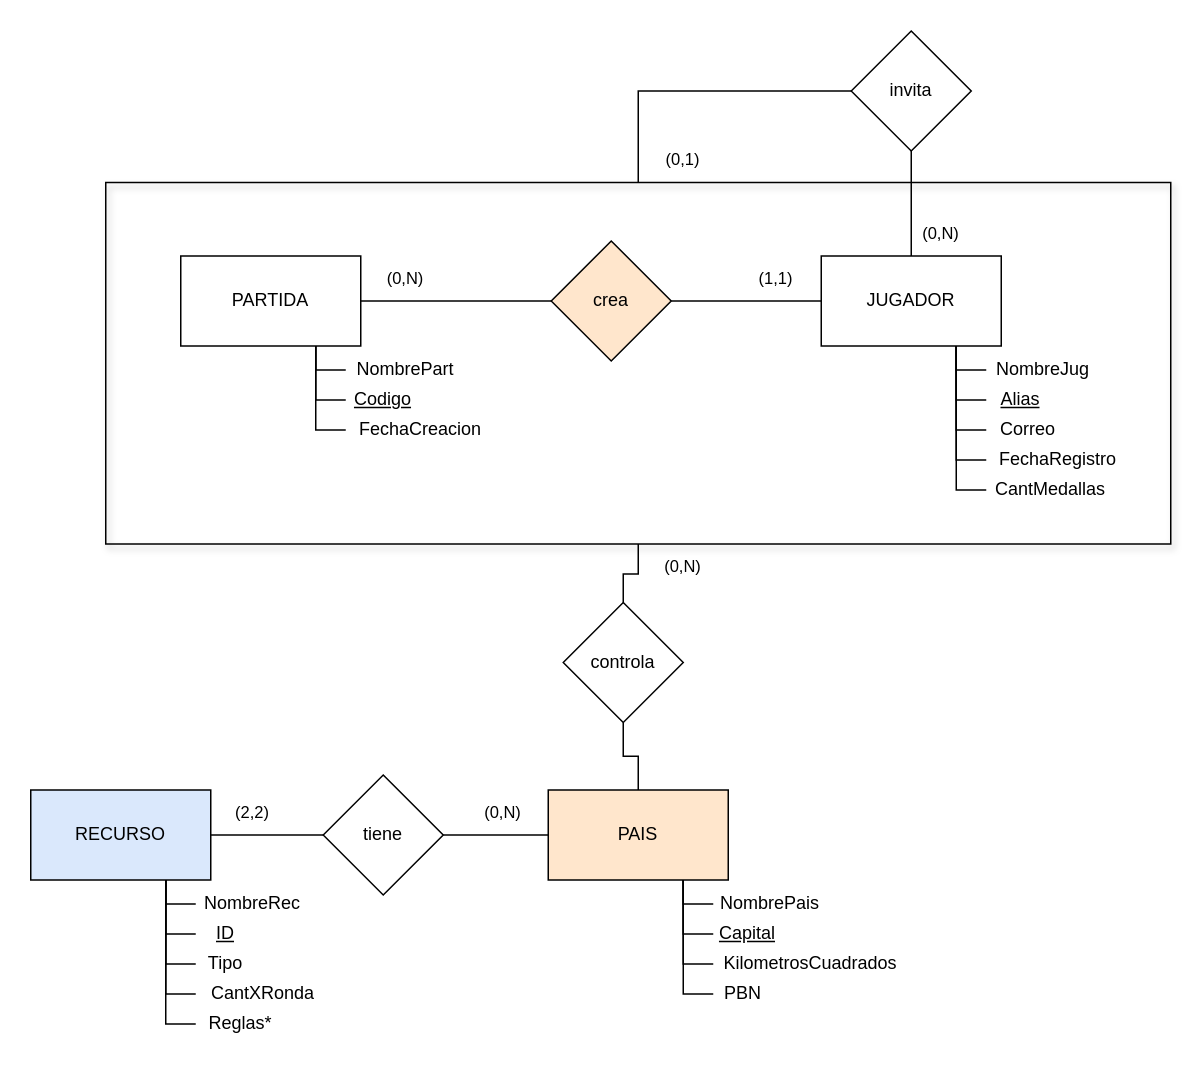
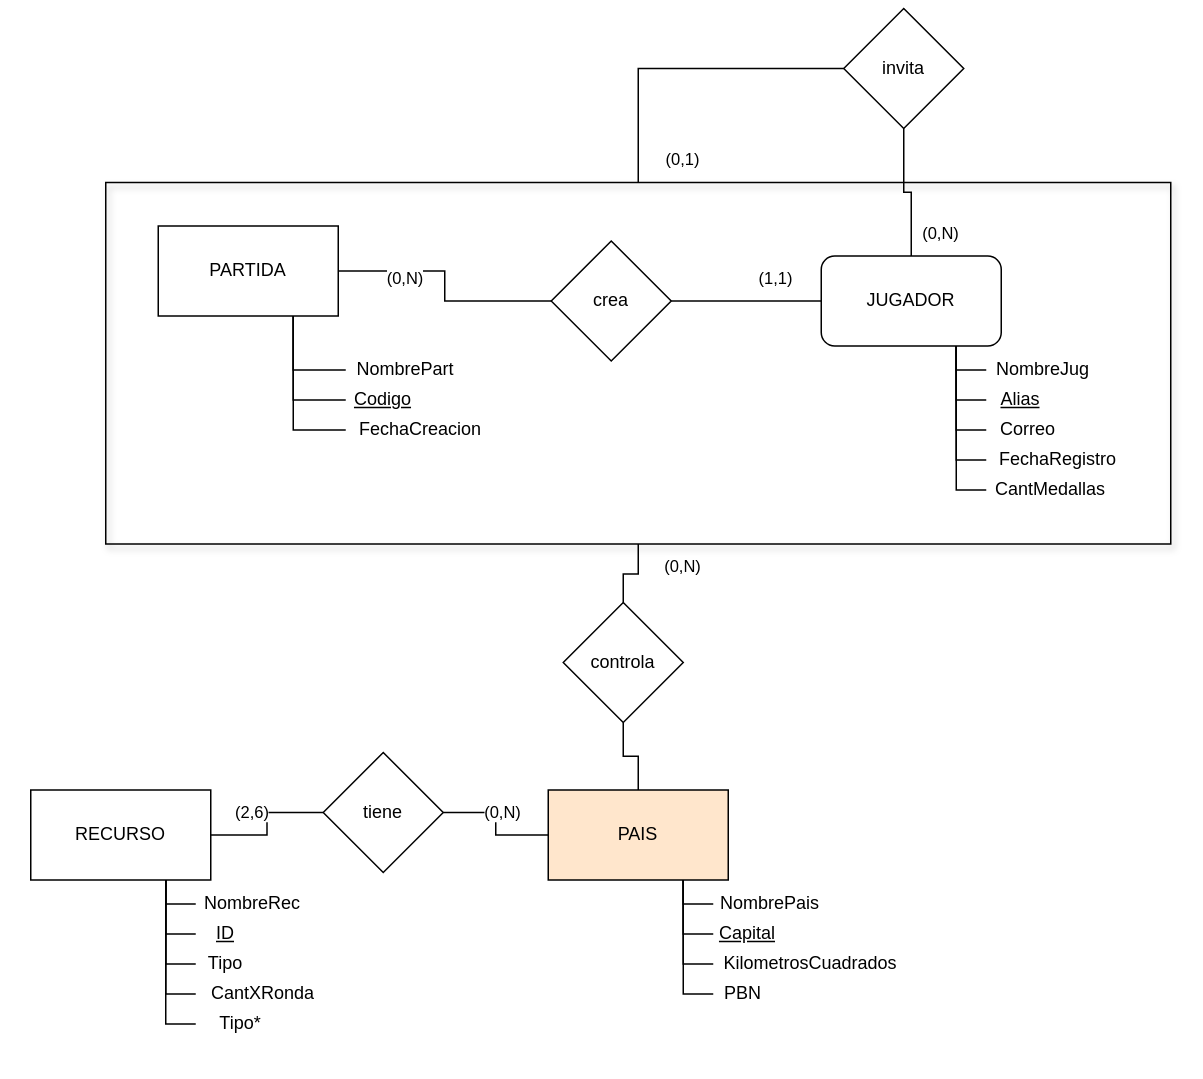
(911, 91) -> (904, 68)
(271, 301) -> (248, 271)
(611, 301) -> (611, 301)
(911, 301) -> (911, 301)
(253, 812) -> (253, 812)
(121, 835) -> (121, 835)
(383, 835) -> (383, 812)
(241, 1024) -> (241, 1024)
